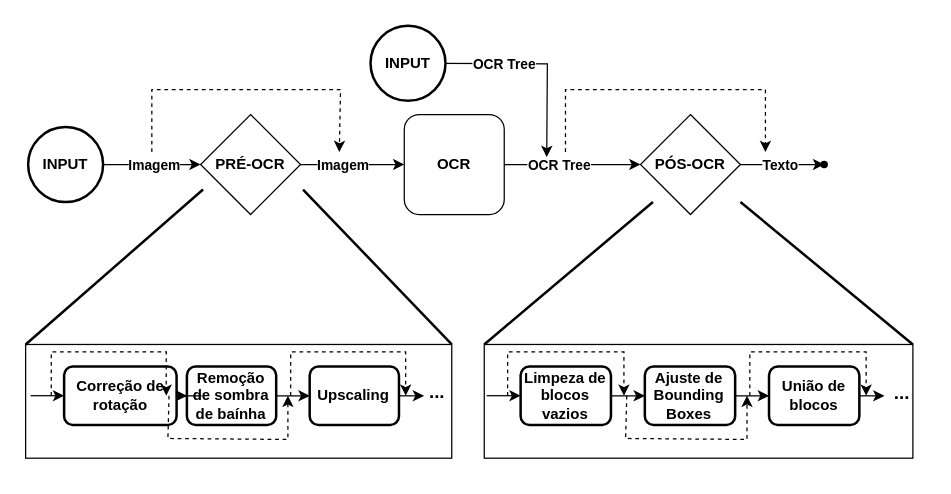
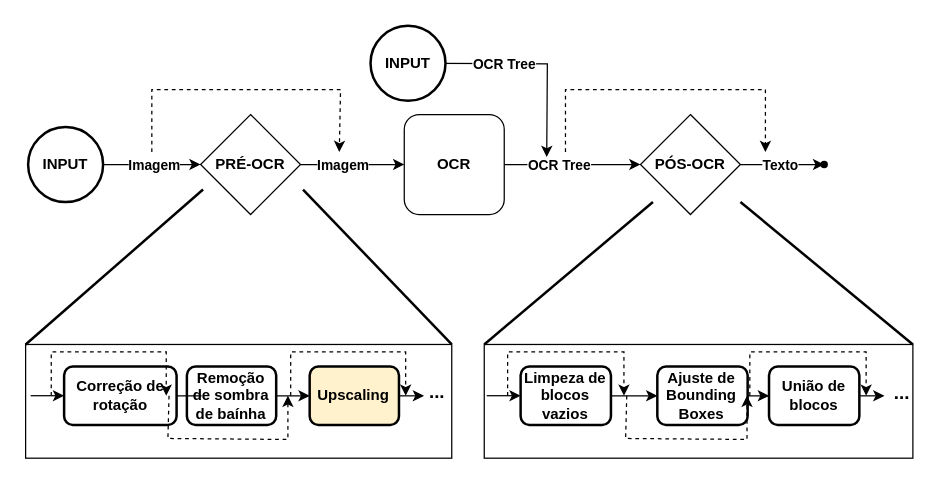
(177, 396) -> (180, 396)
(354, 396) -> (354, 396)
(690, 396) -> (703, 396)
